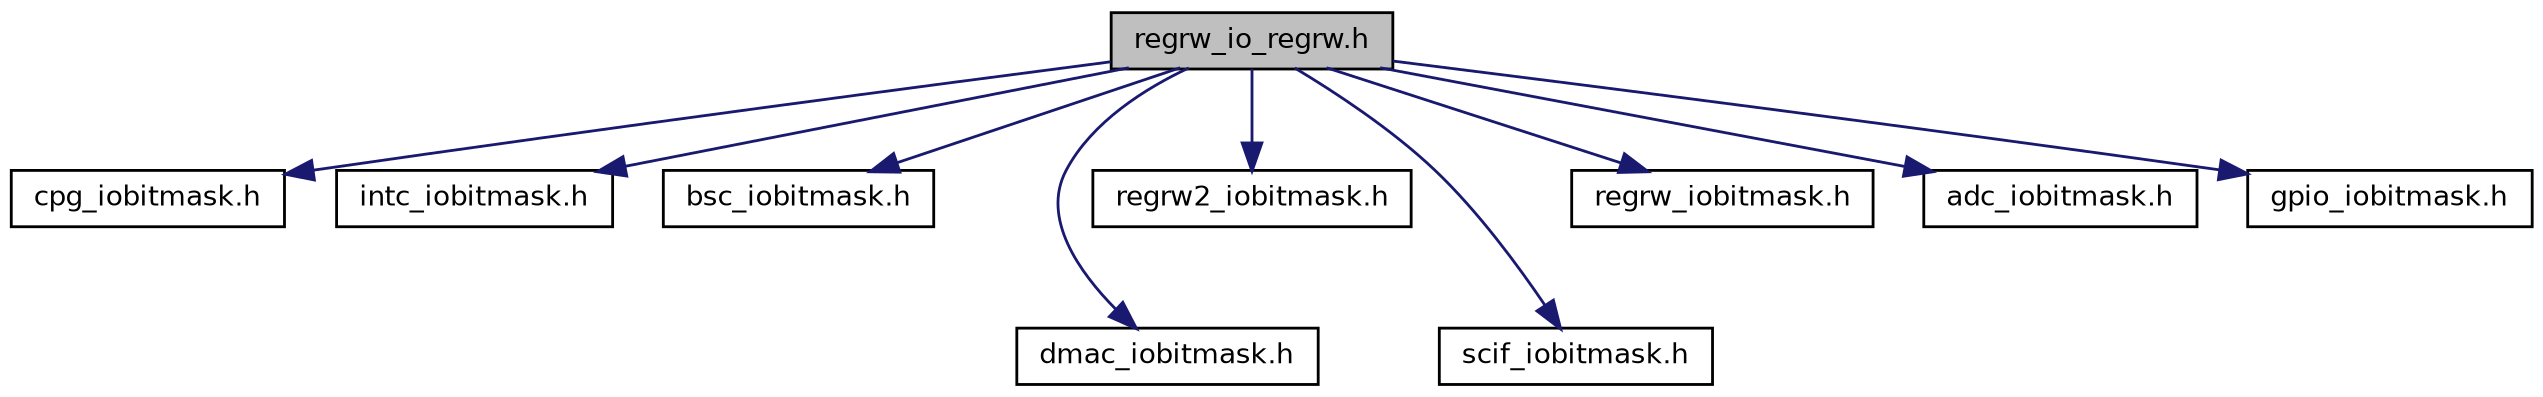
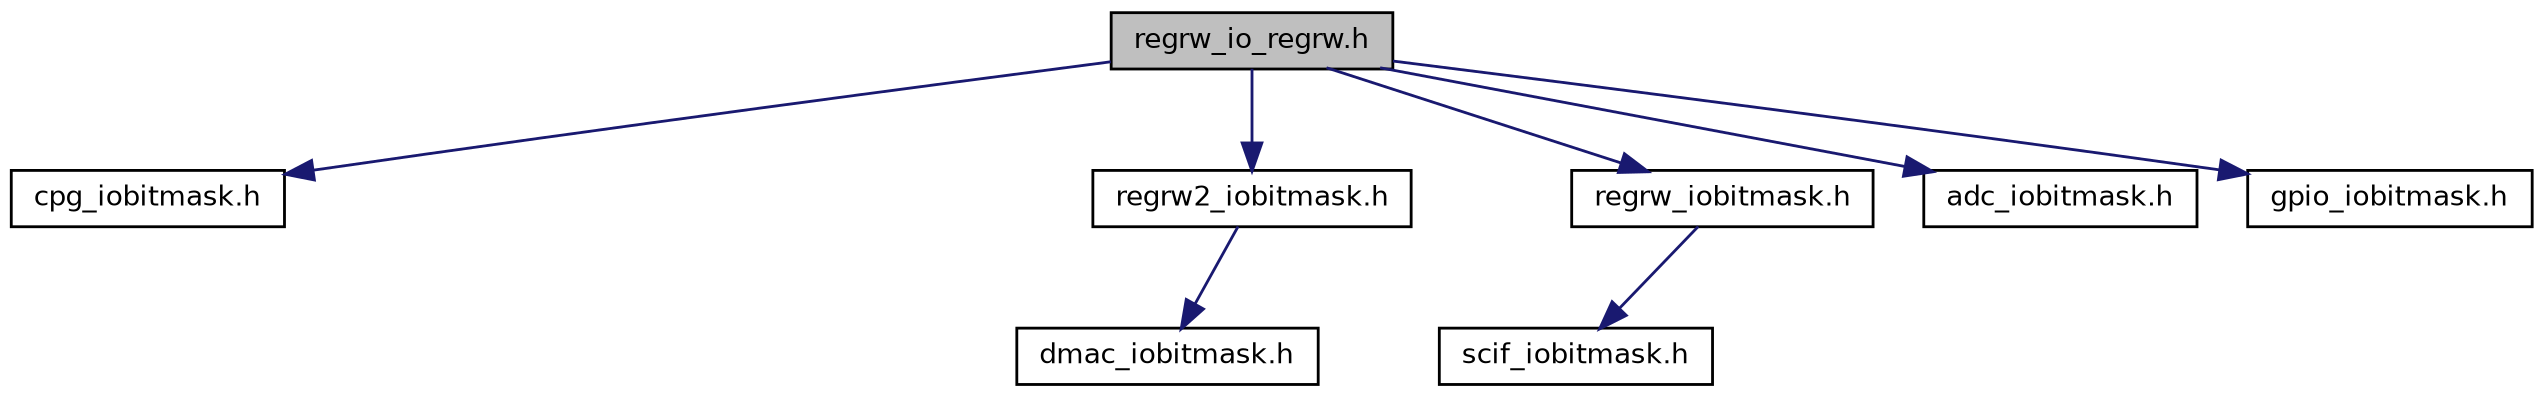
(1067, 168) -> (1216, 265)
(1435, 170) -> (1659, 267)
(475, 199) -> none
(799, 199) -> none
